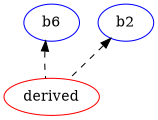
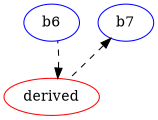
(126, 23) -> (126, 23)
(45, 65) -> (59, 54)
